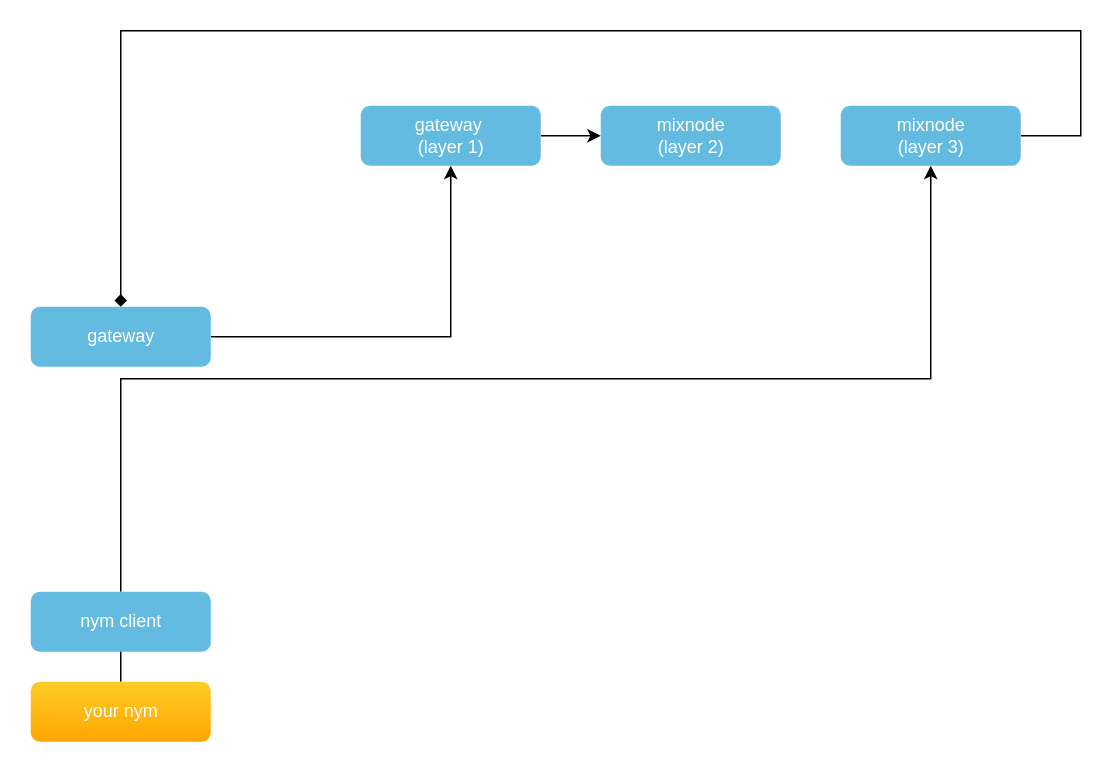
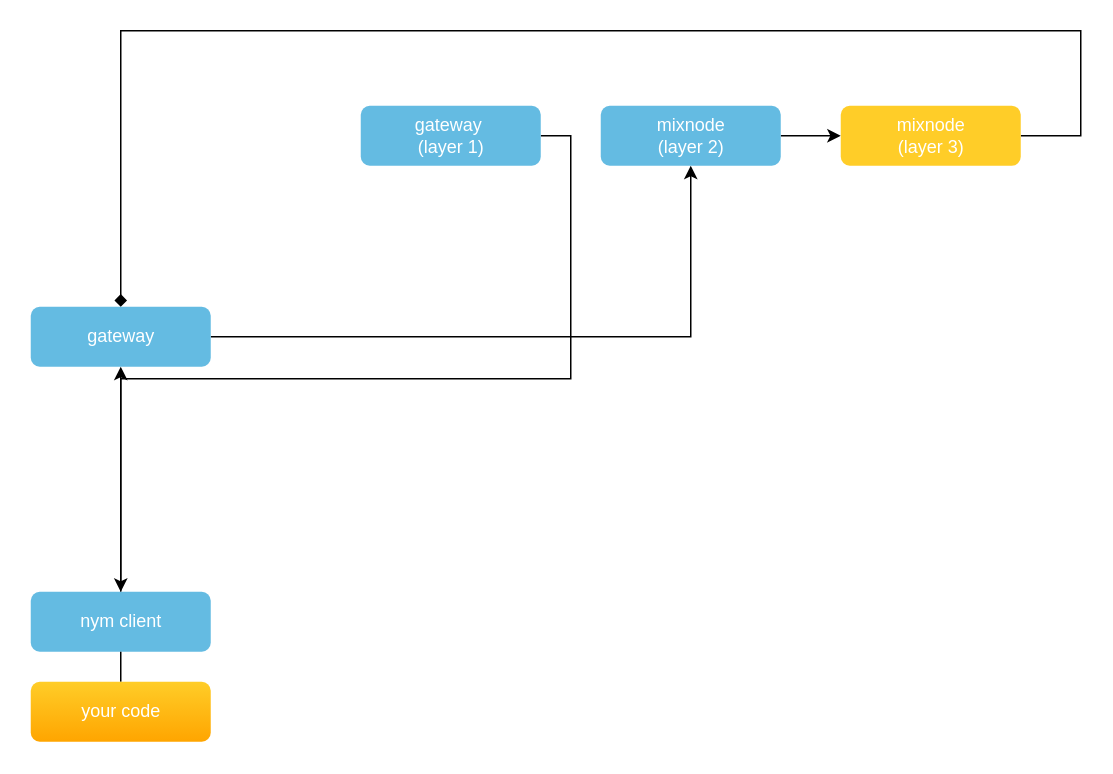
(579, 136) -> (571, 254)
none -> (806, 136)
(931, 136) -> (931, 136)
(451, 258) -> (650, 337)
(852, 379) -> (121, 587)
(122, 712) -> (122, 712)
